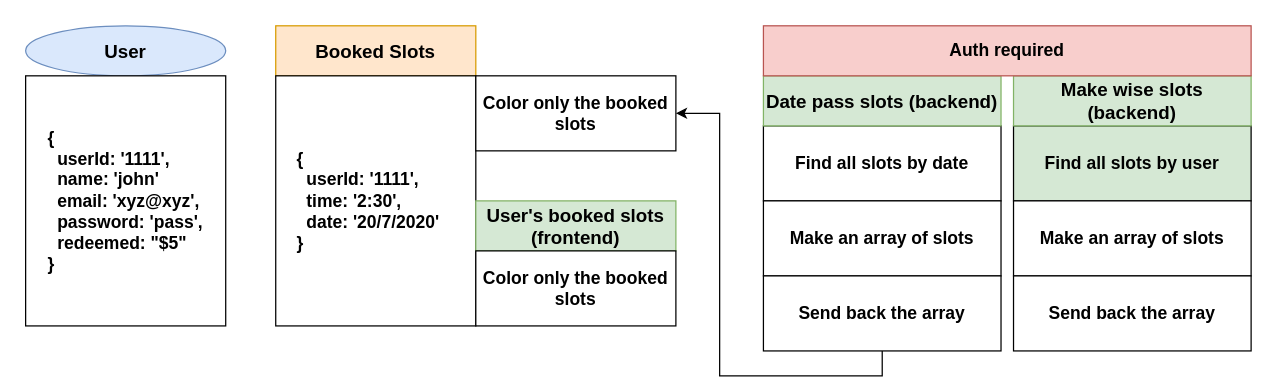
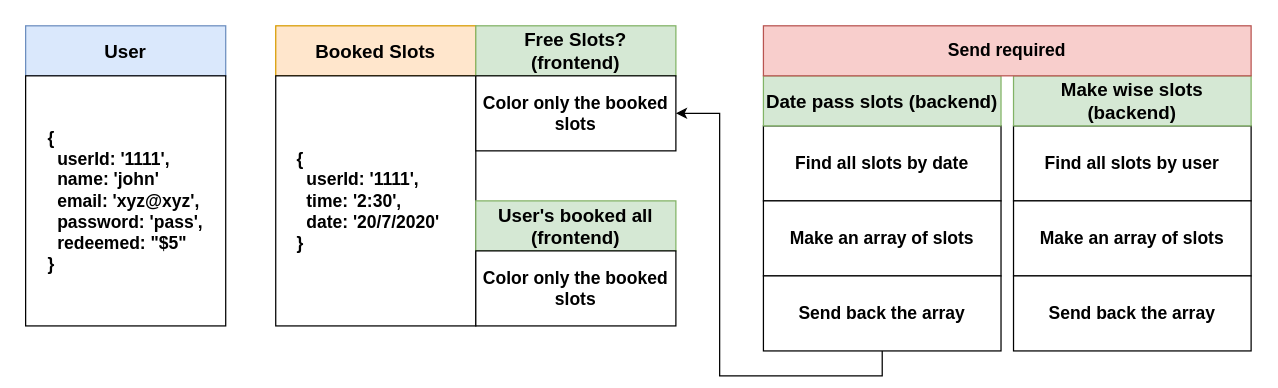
(126, 51) -> (126, 51)
none -> (576, 51)
(1007, 51) -> (1007, 51)
(1132, 163) -> (1132, 163)
(576, 226) -> (576, 226)
